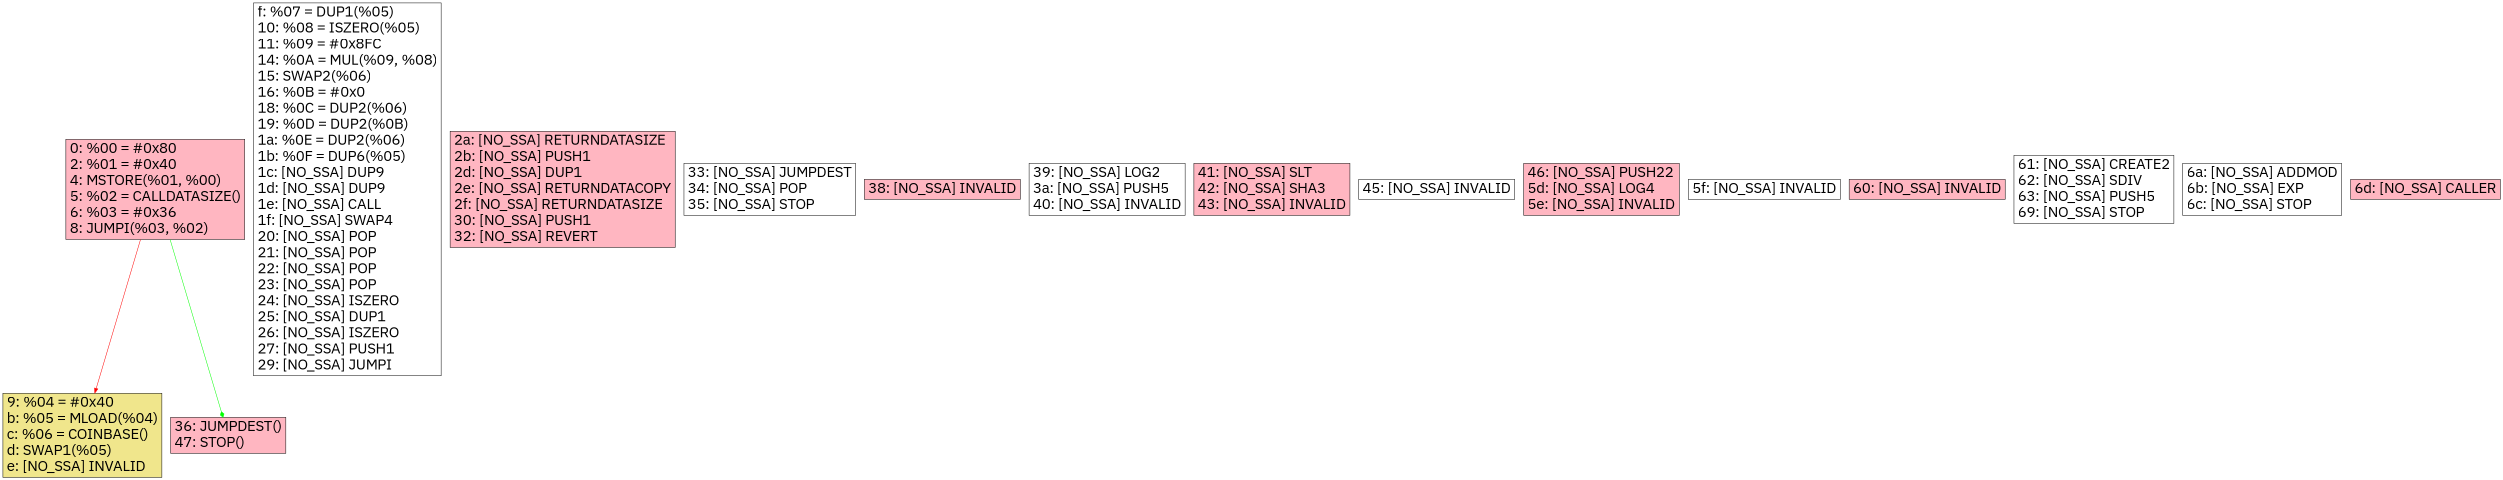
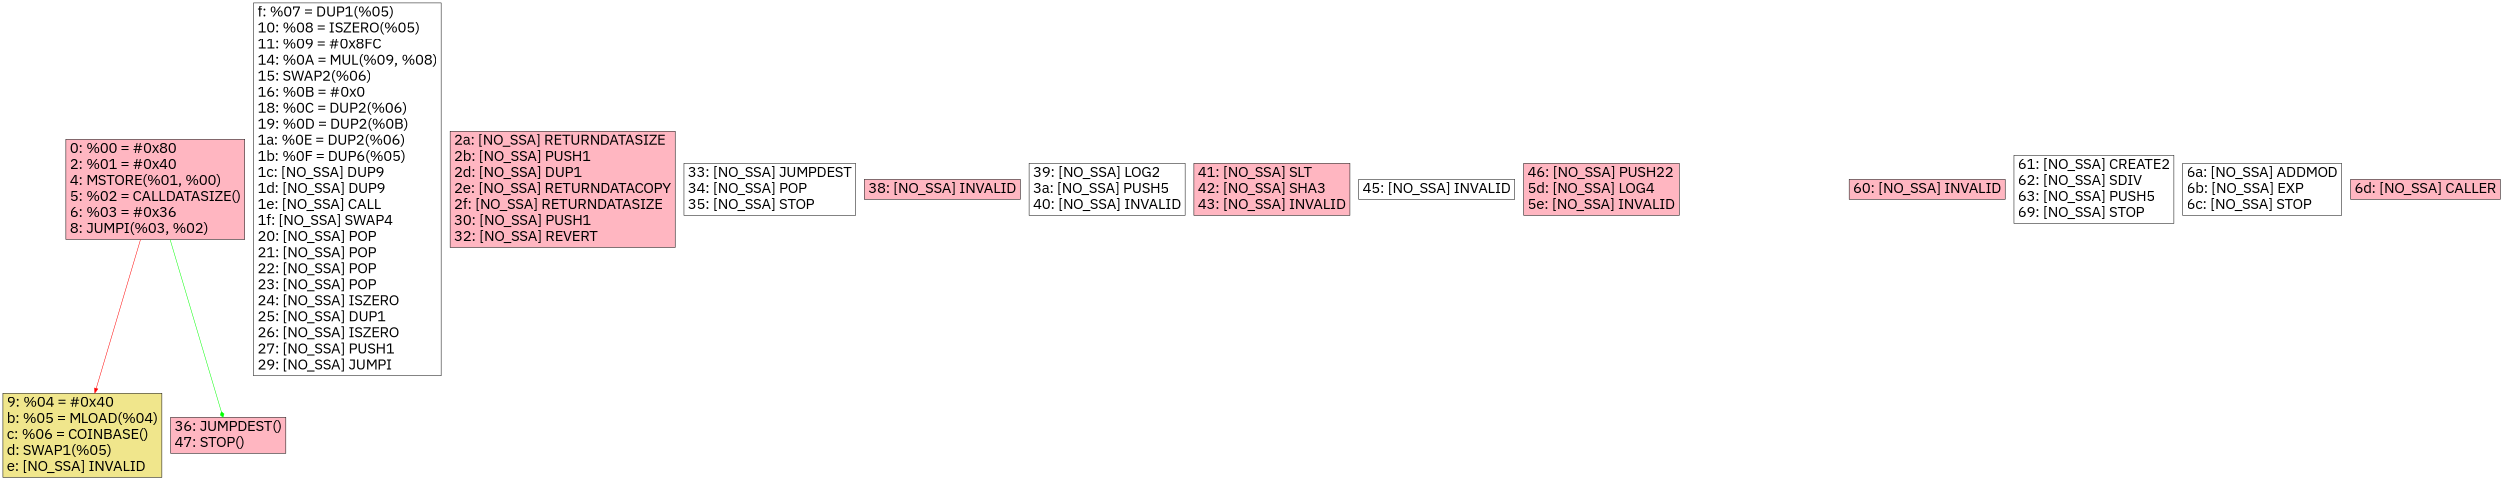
(1764, 189) -> none
